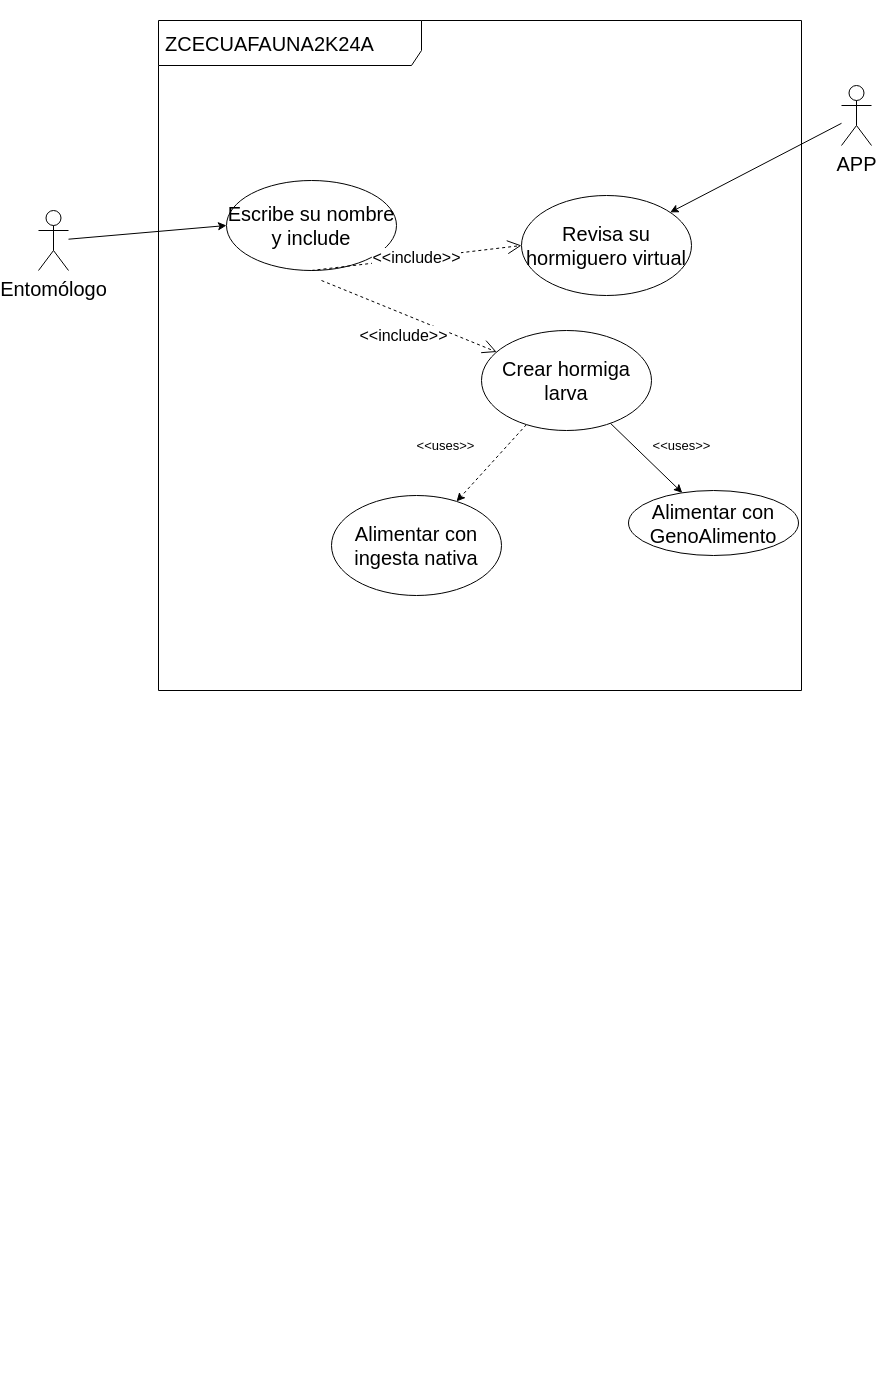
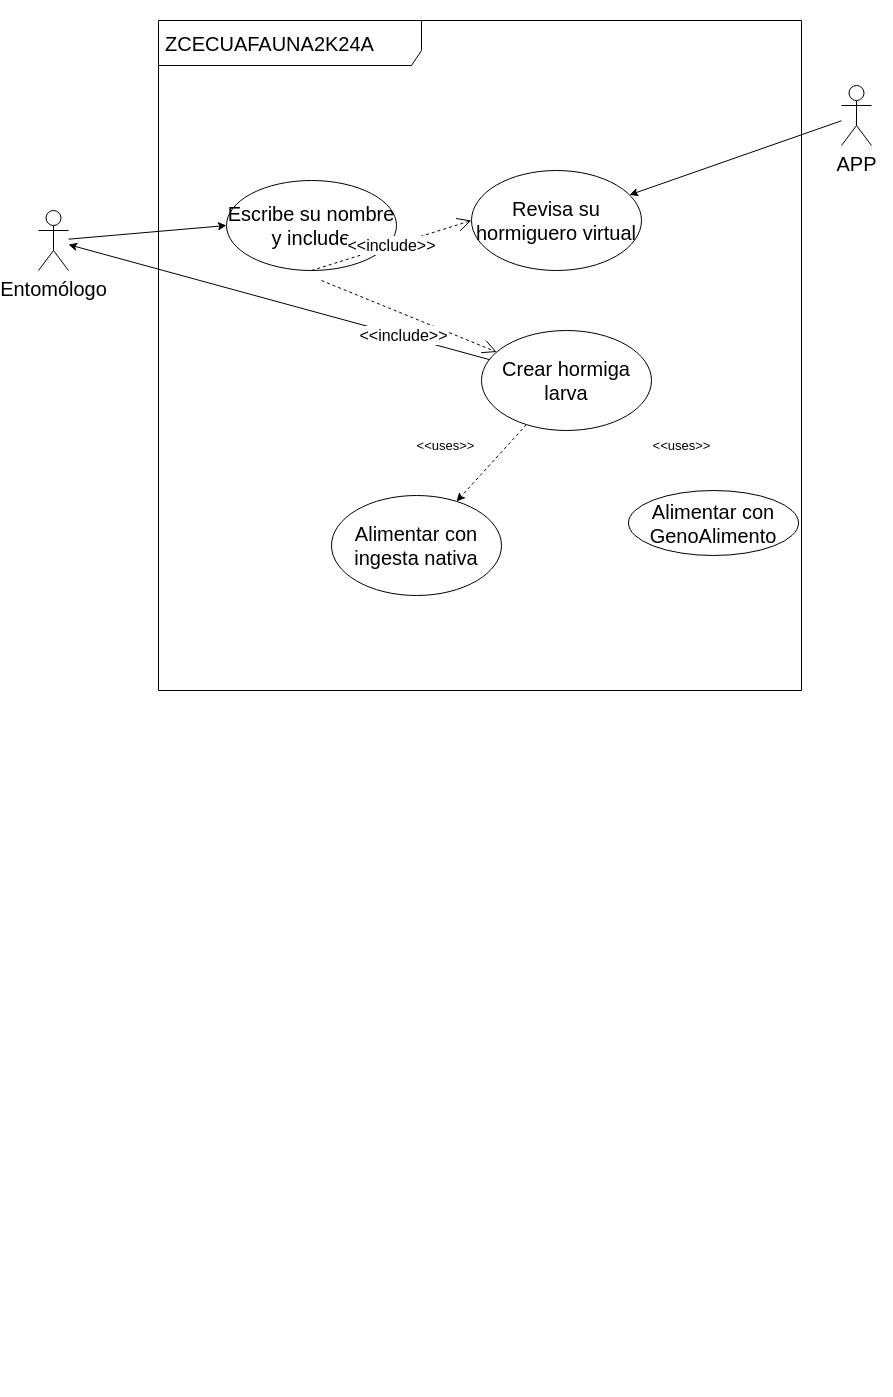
(607, 246) -> (557, 221)
(644, 455) -> (221, 286)
